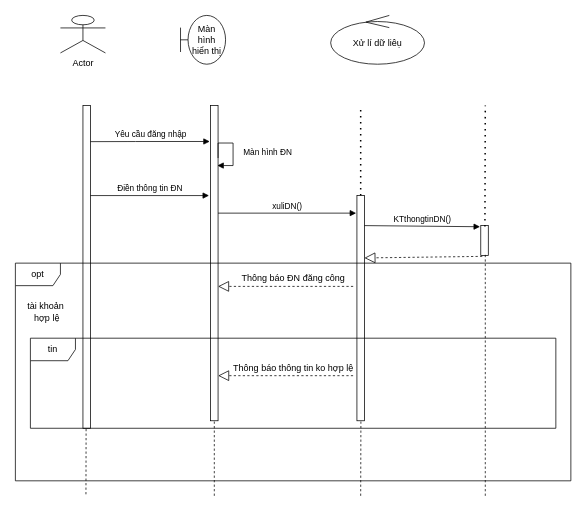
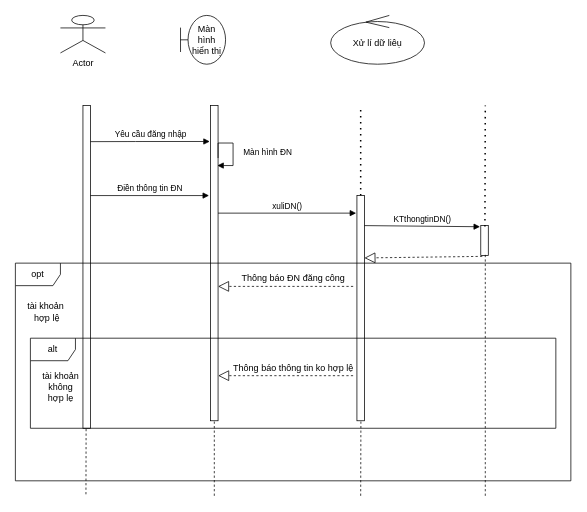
(53, 349) -> (53, 349)
none -> (60, 387)
